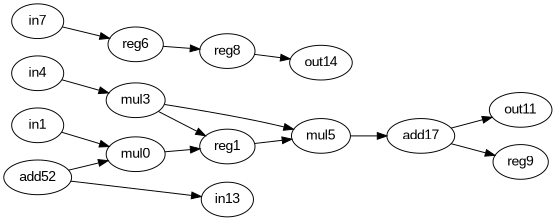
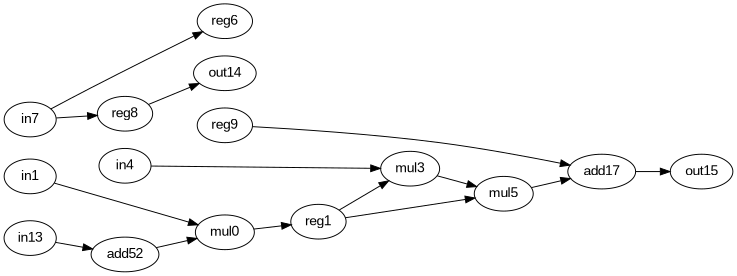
(177, 47) -> (72, 117)
(521, 110) -> (702, 172)
(178, 121) -> (360, 198)
(468, 148) -> (407, 139)
(131, 188) -> (69, 245)
